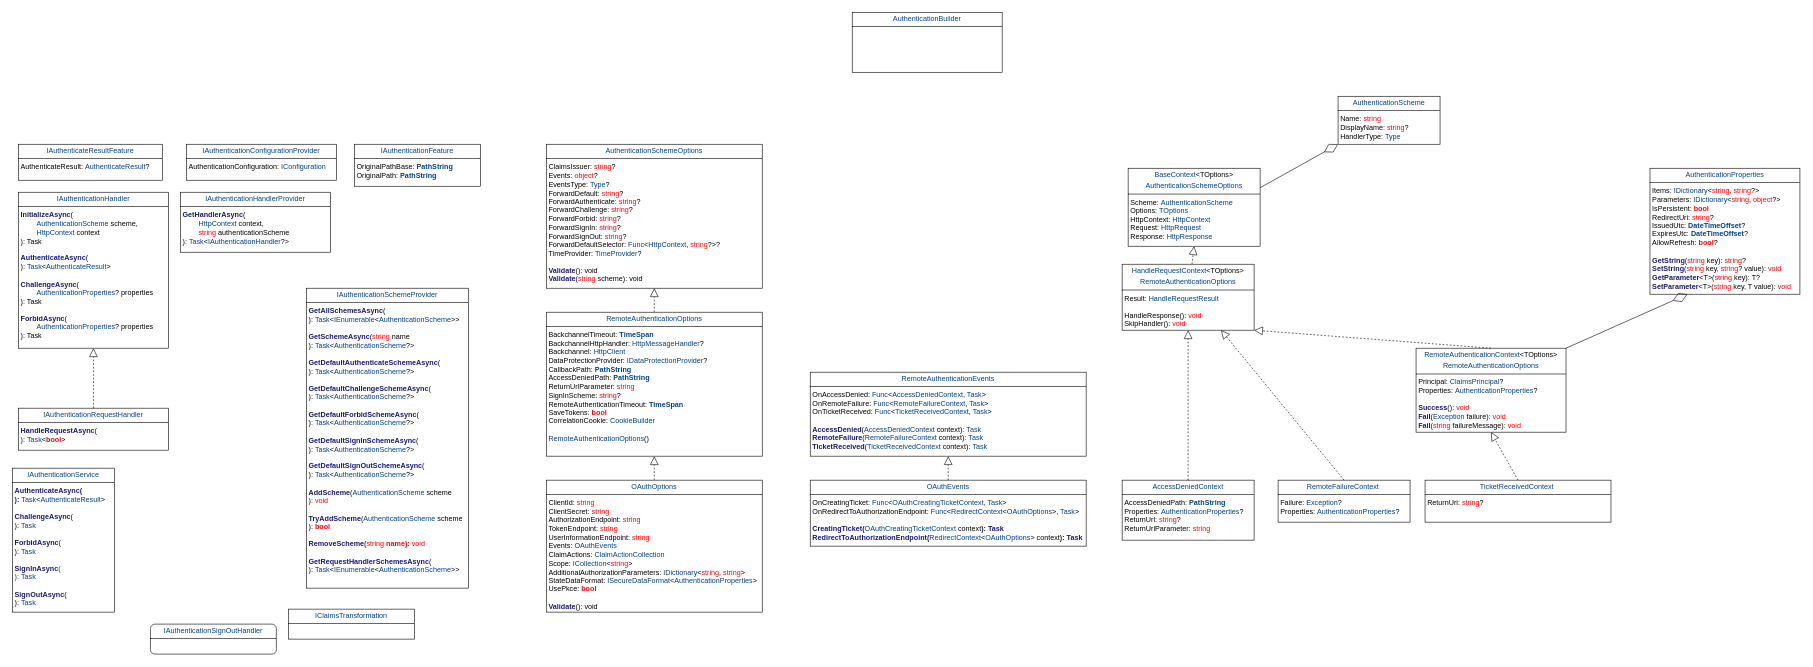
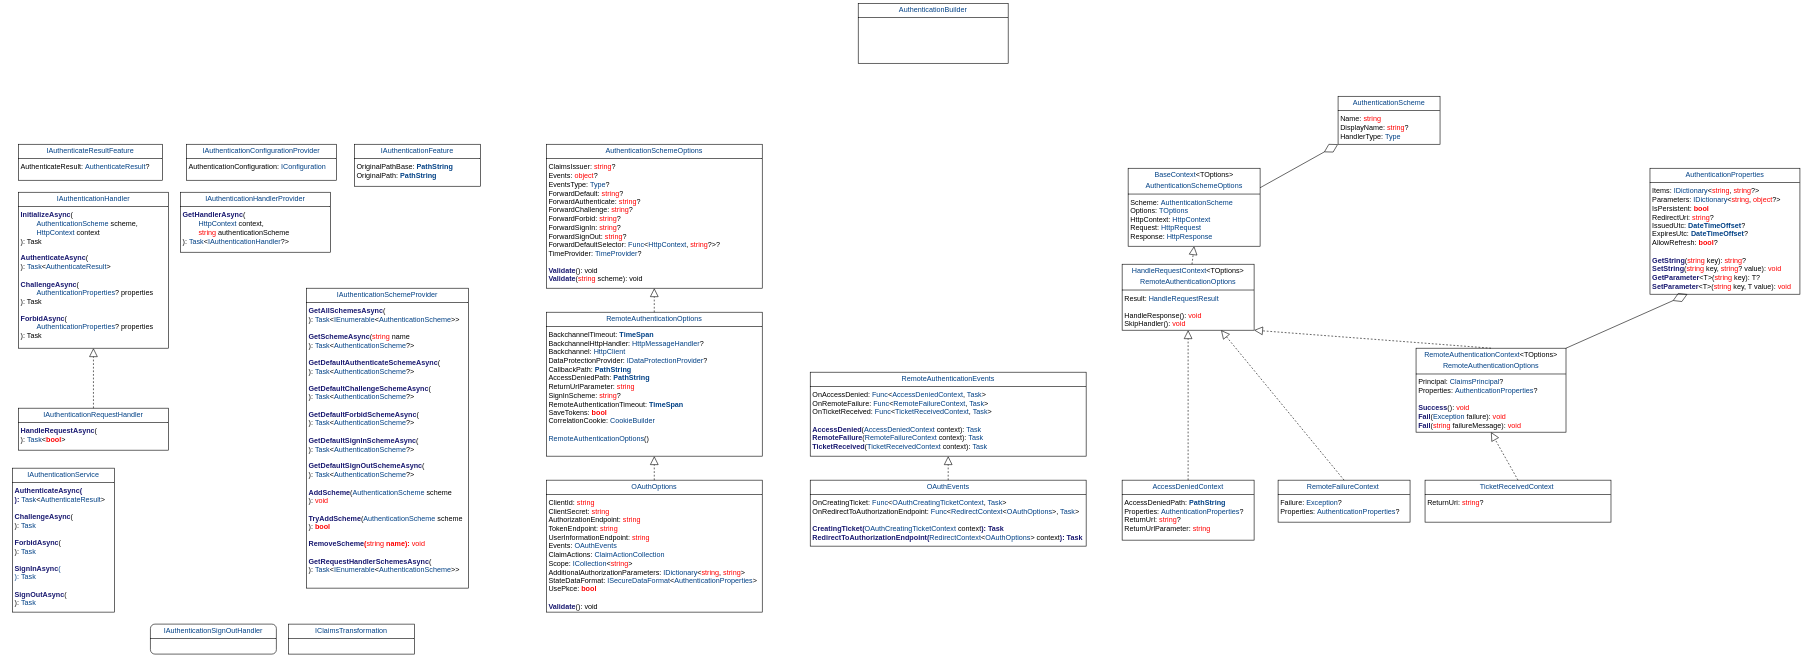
(927, 42) -> (933, 33)
(351, 624) -> (351, 639)
